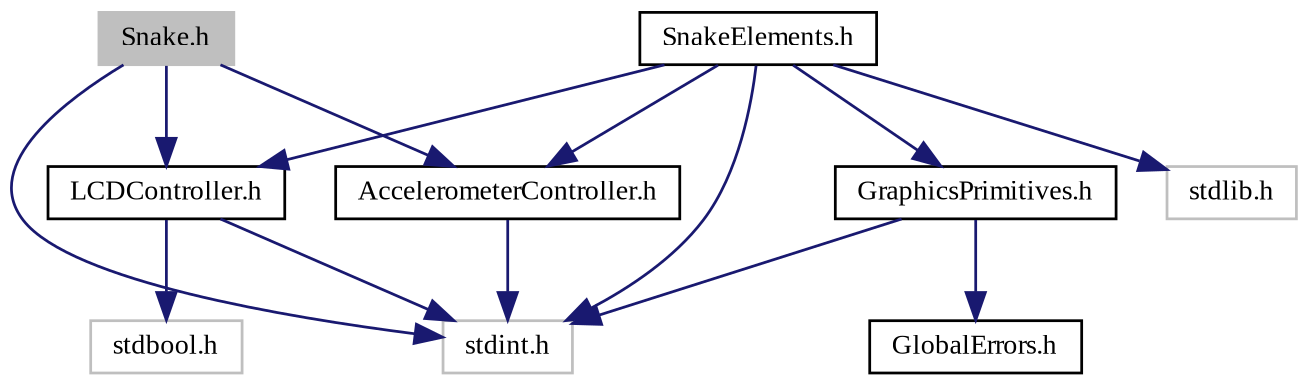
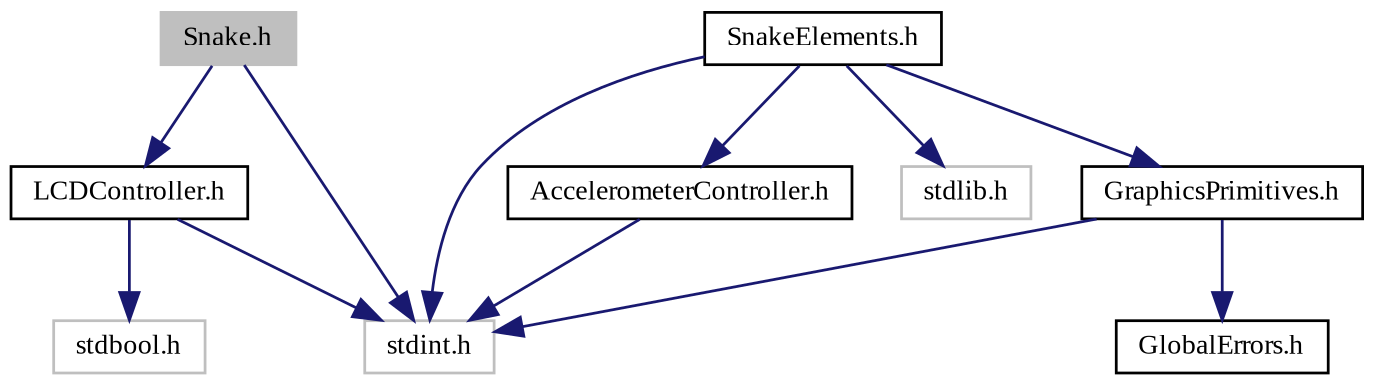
(324, 110) -> none
(476, 112) -> none
